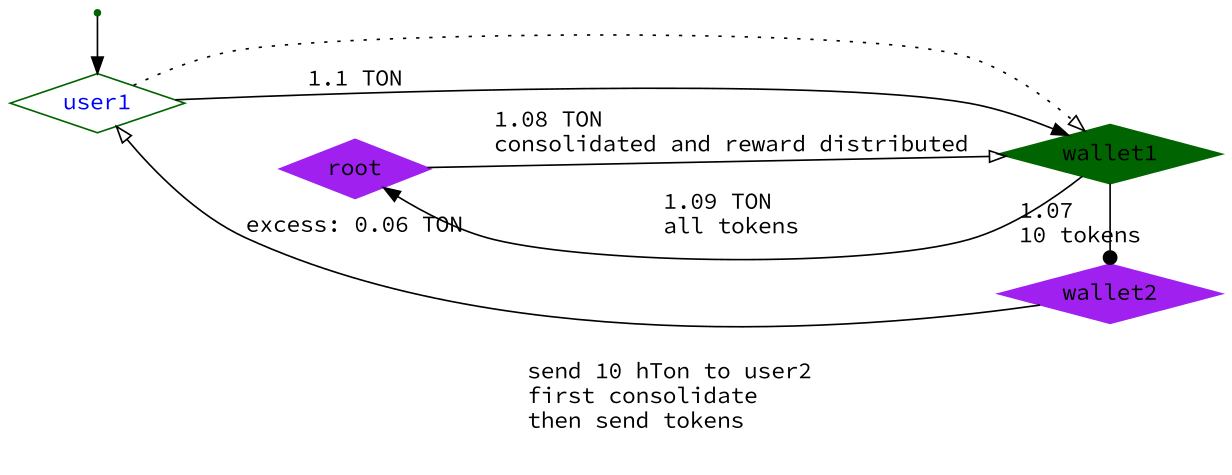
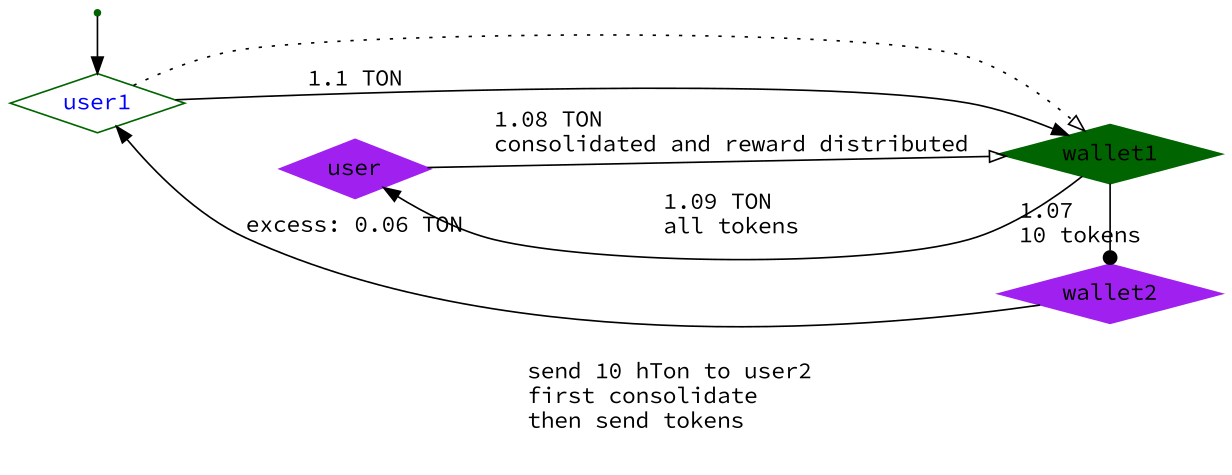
(355, 169) -> (355, 169)
(560, 317) -> (560, 317)
